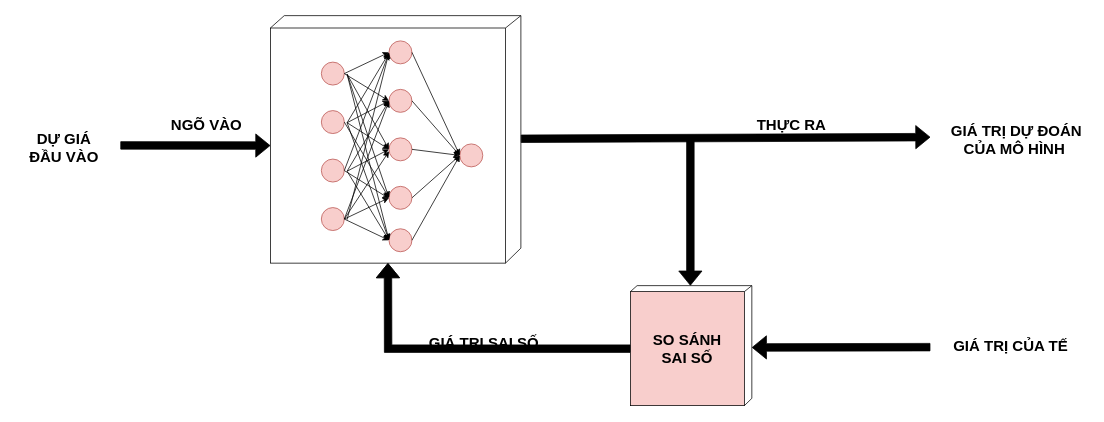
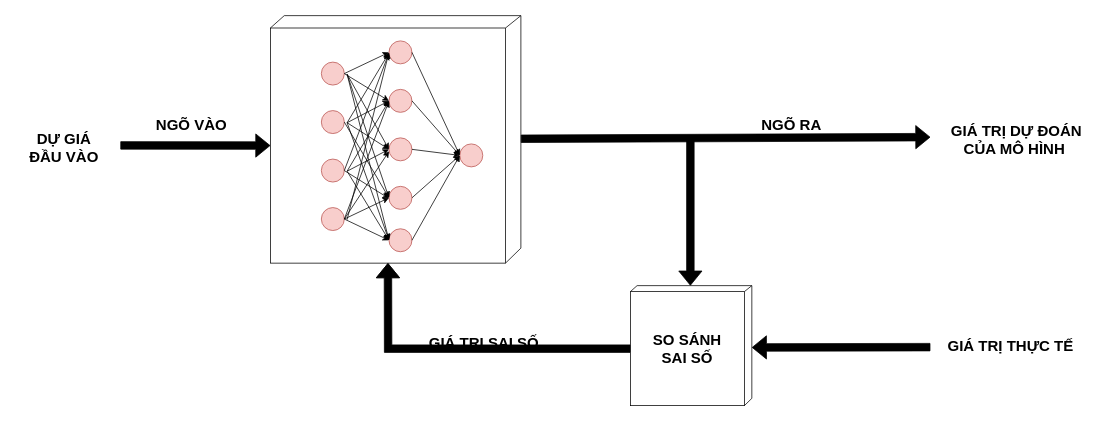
(207, 124) -> (192, 124)
(792, 124) -> (792, 124)
(1013, 345) -> (1013, 345)
(687, 348) -> (687, 348)
